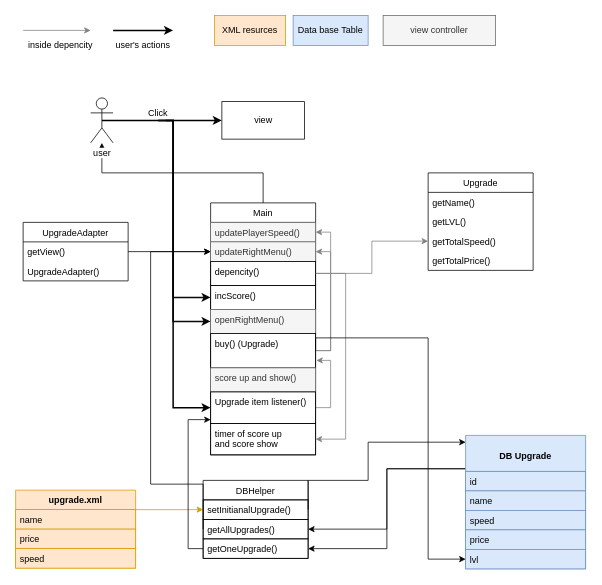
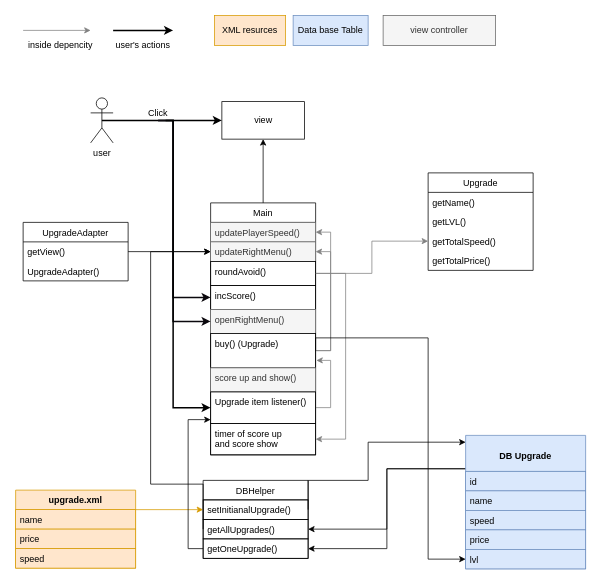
(102, 173) -> (263, 145)
(241, 272) -> (244, 272)
